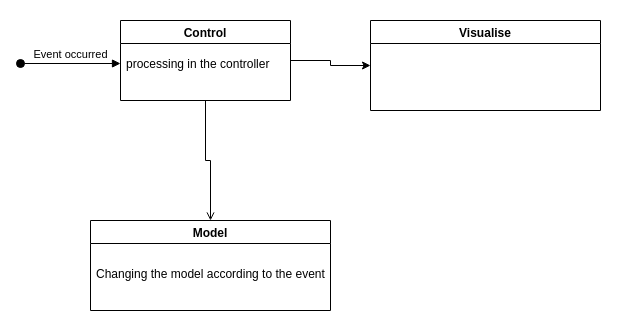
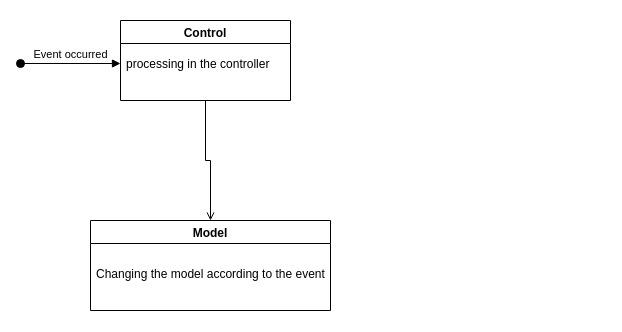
(330, 61) -> none
(486, 66) -> none
